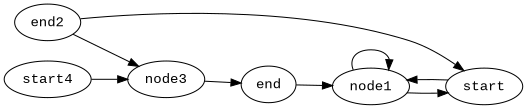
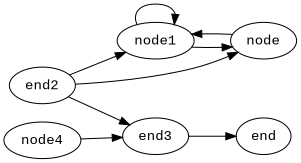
(48, 79) -> (42, 140)
(166, 79) -> (156, 136)
(309, 85) -> (93, 66)
(484, 86) -> (264, 41)
